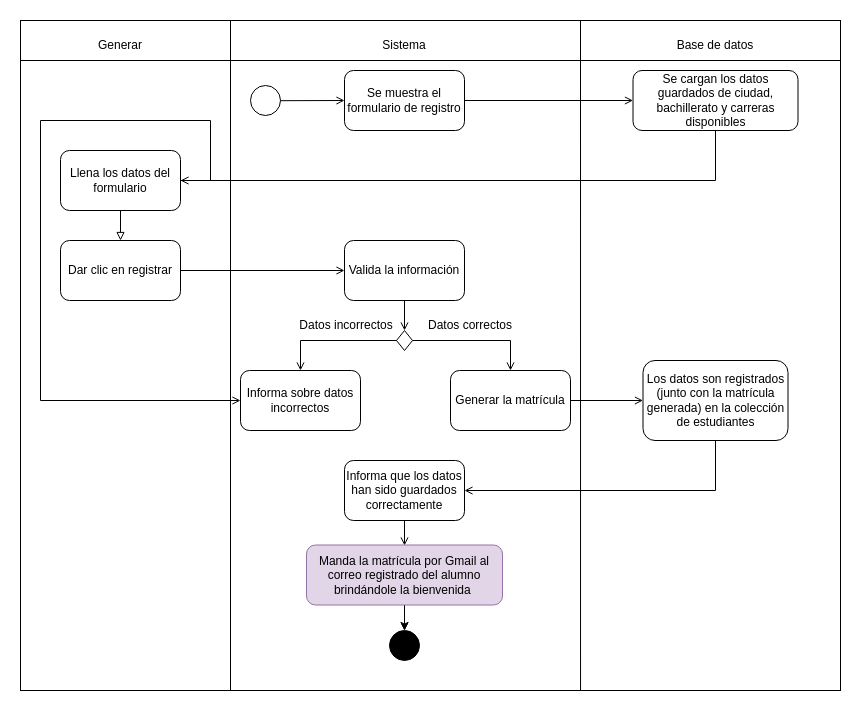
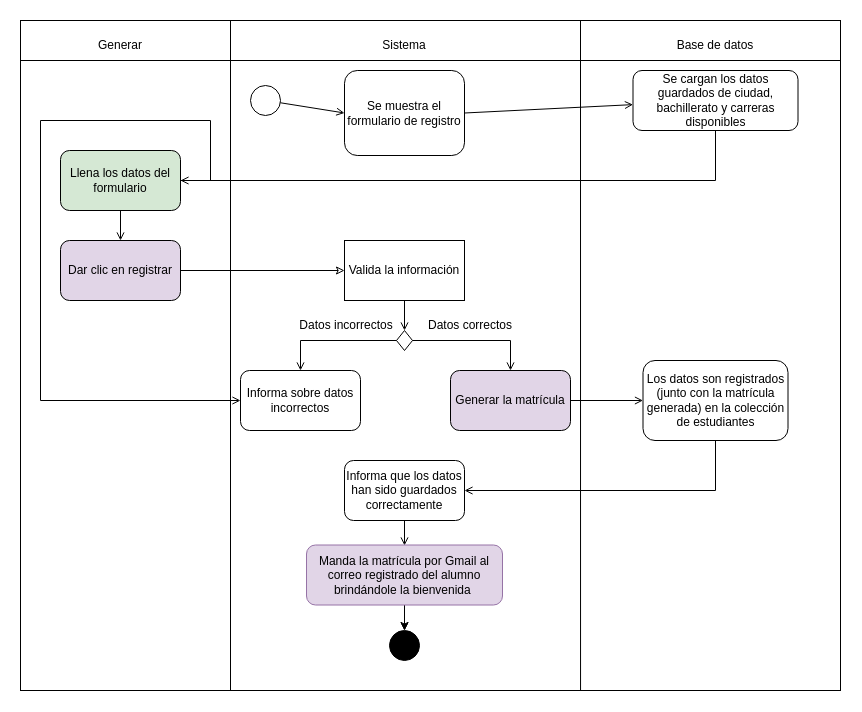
(405, 101) -> (405, 113)
(121, 181) -> (121, 181)
(121, 231) -> (121, 234)
(121, 271) -> (121, 271)
(338, 271) -> (336, 271)
(405, 271) -> (405, 271)
(511, 401) -> (511, 401)
